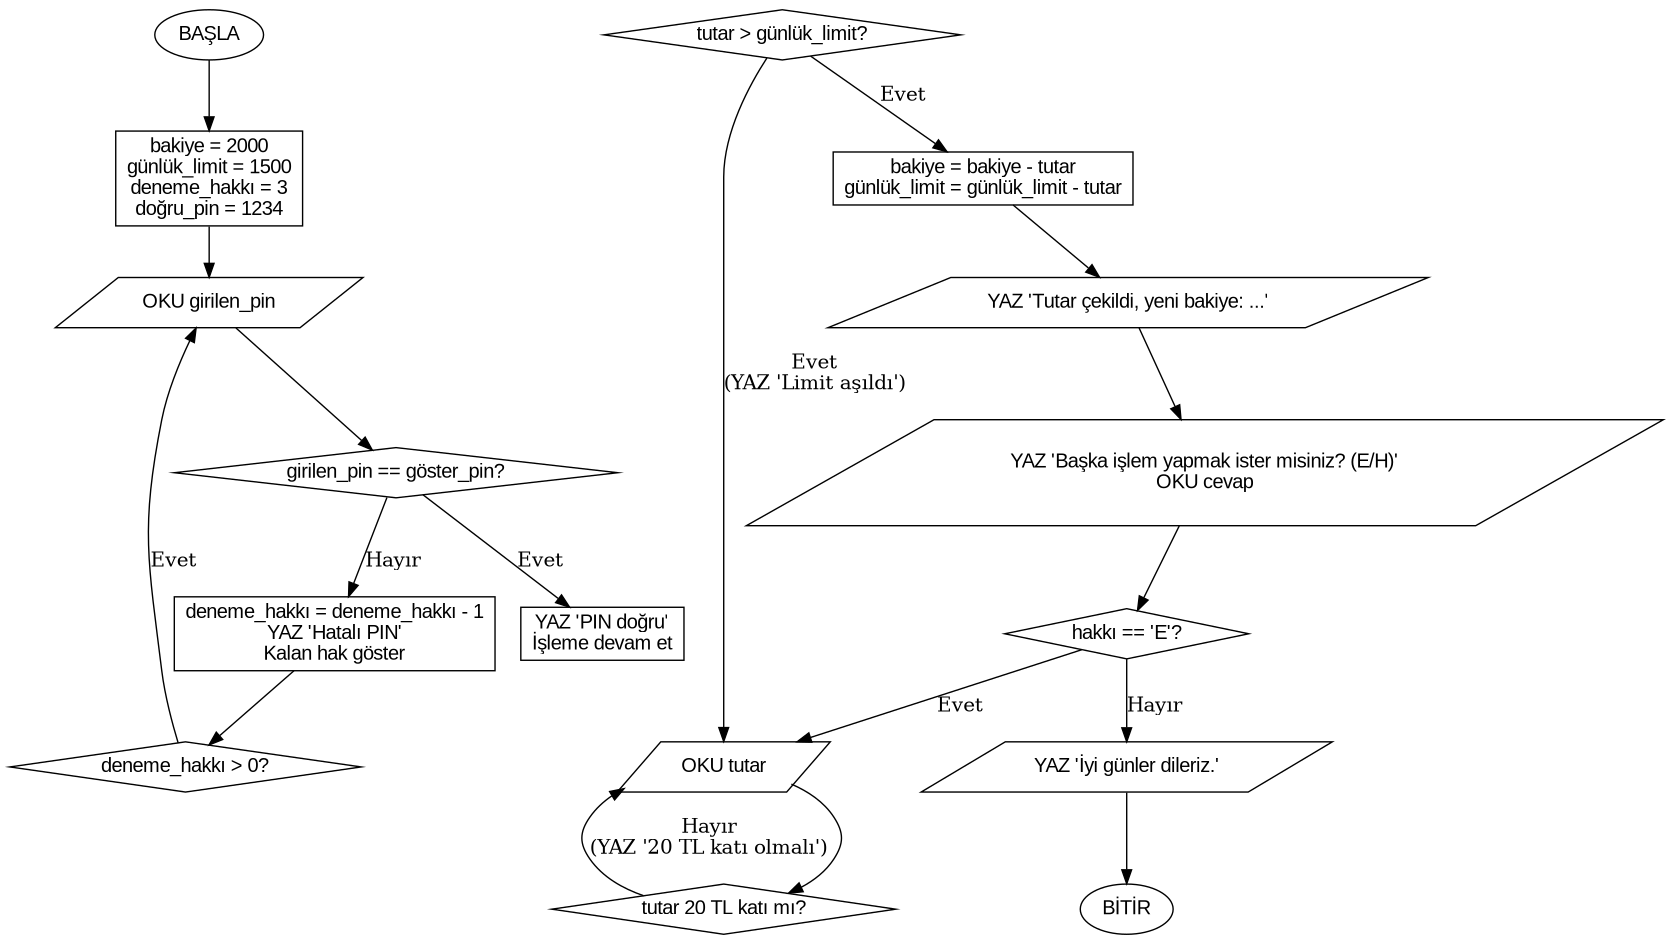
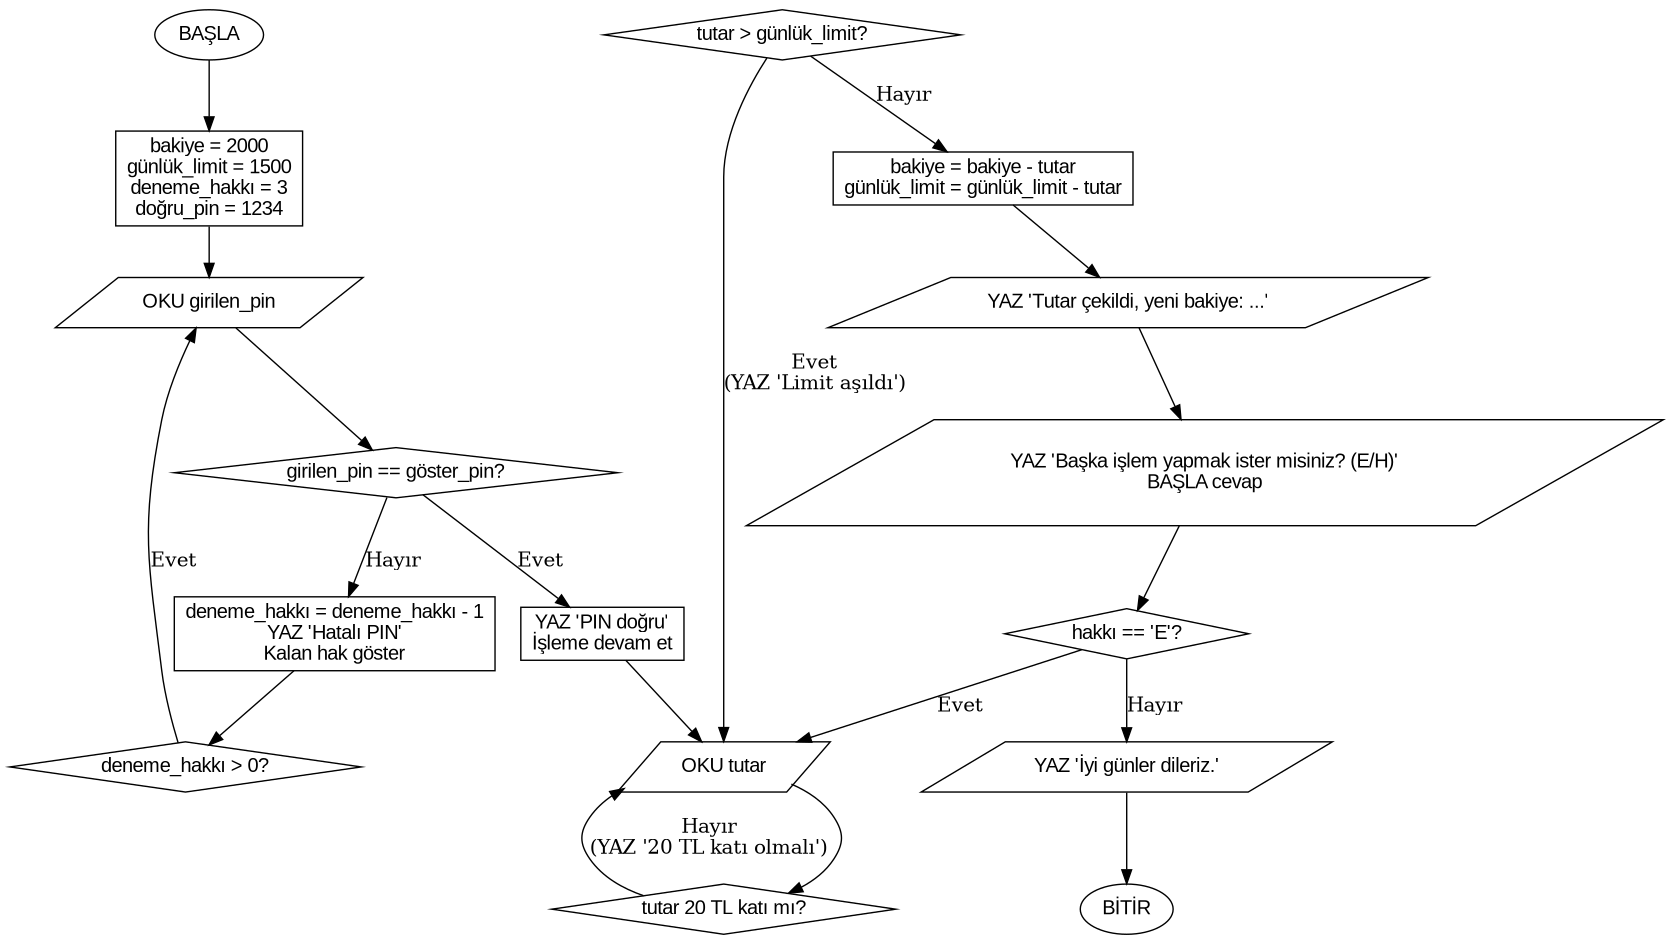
(904, 96) -> (904, 96)
(1205, 473) -> (1205, 473)
none -> (659, 696)
